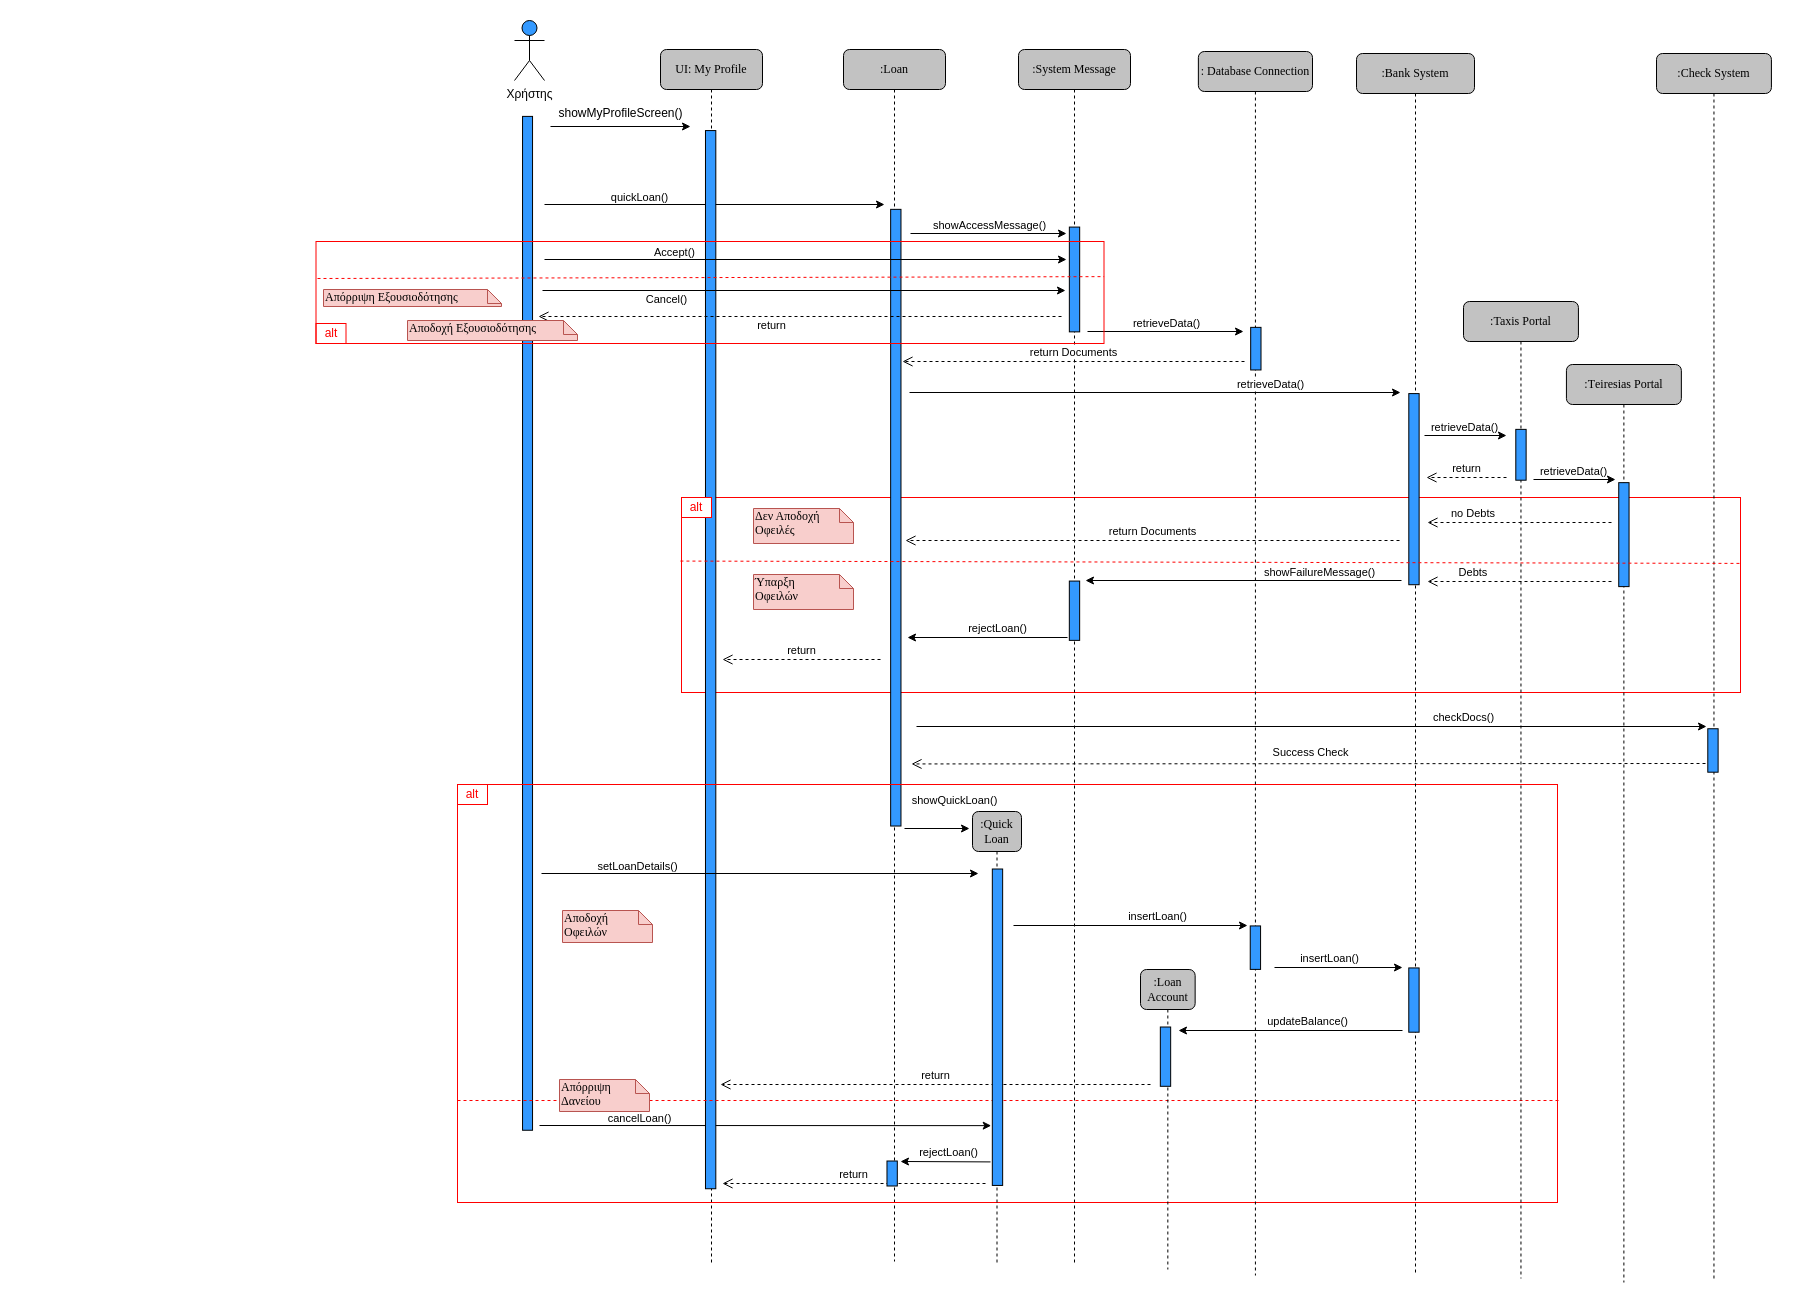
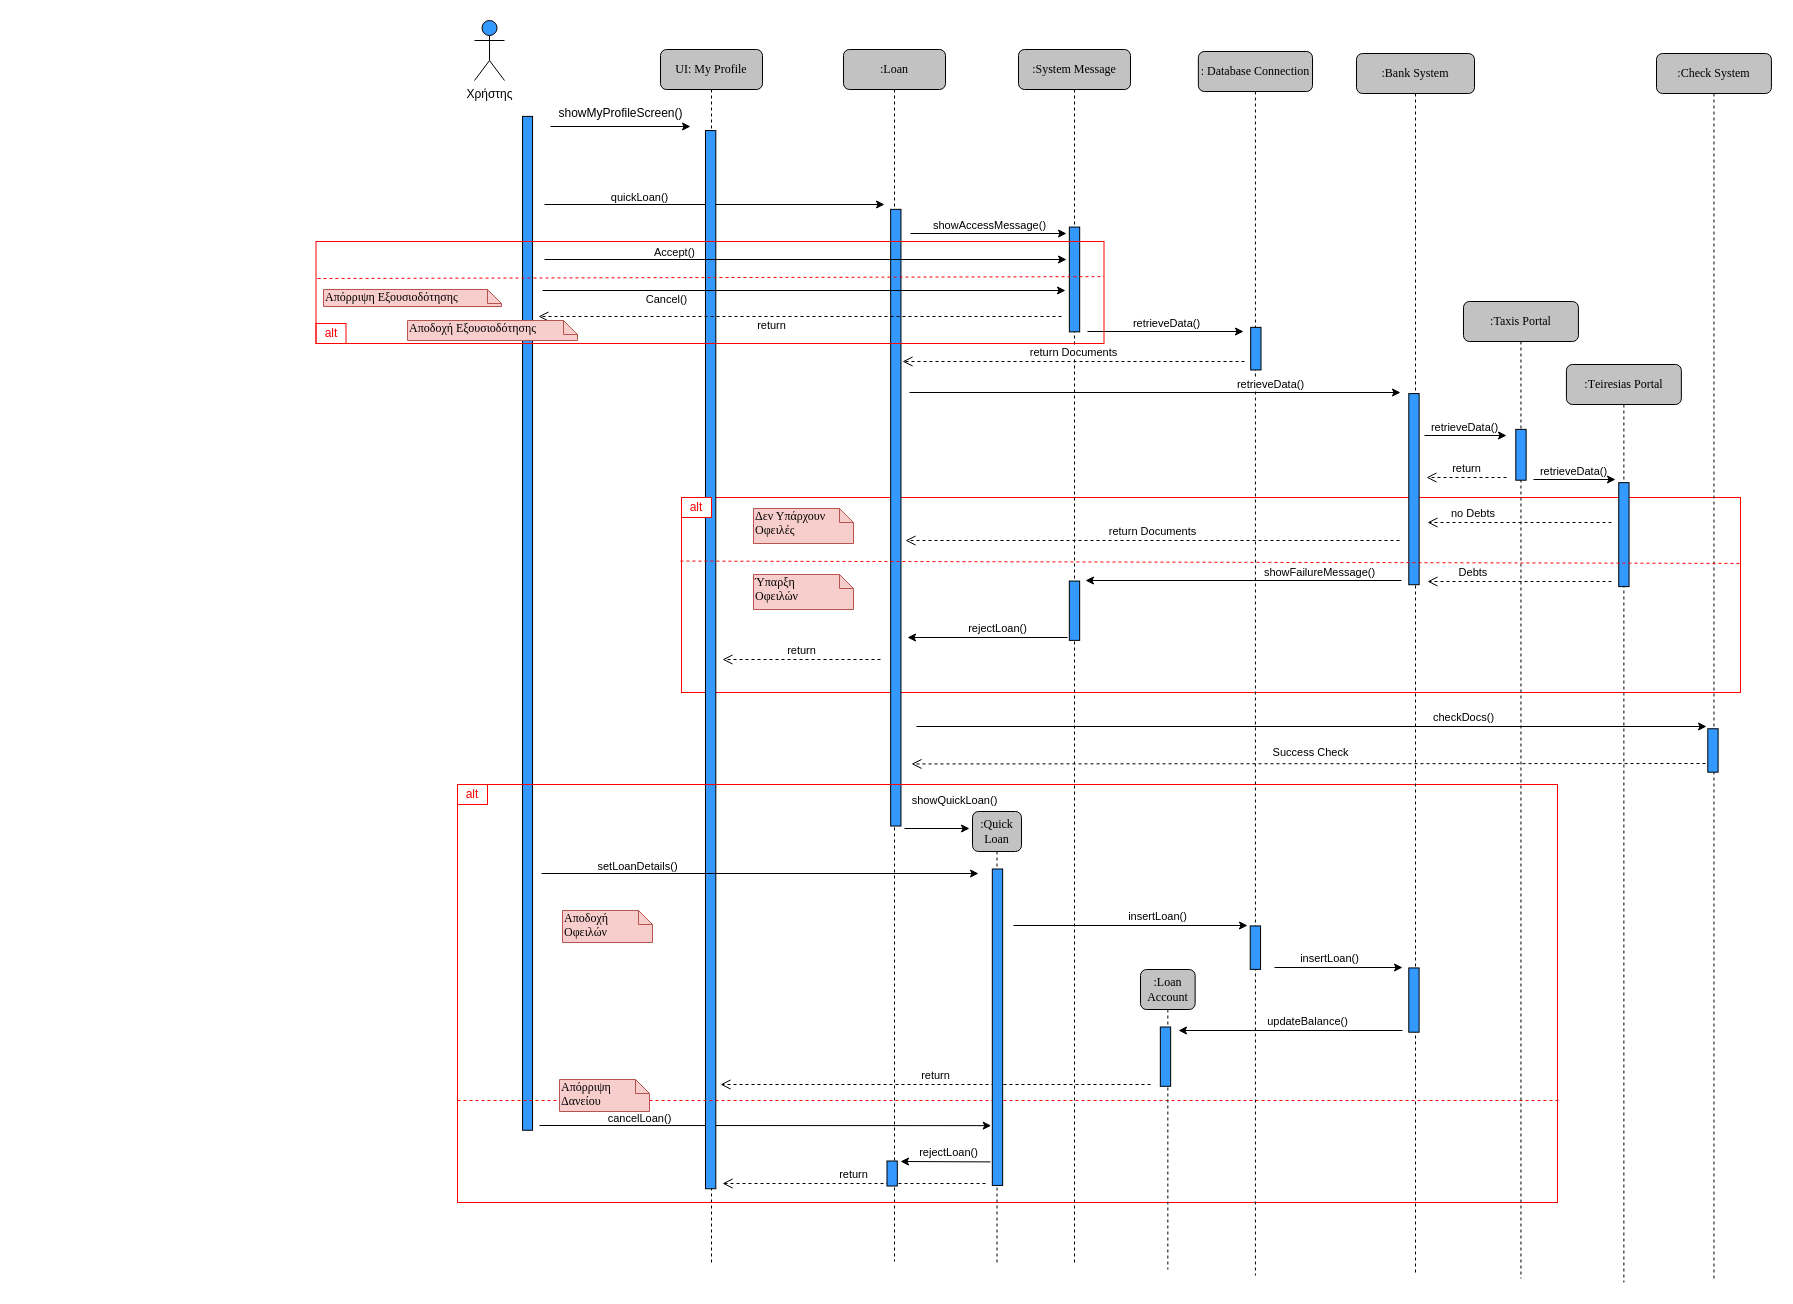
(530, 51) -> (490, 51)
(791, 524) -> (794, 524)
